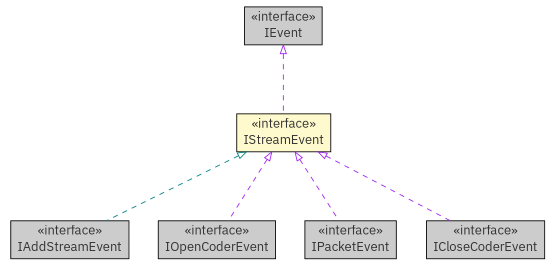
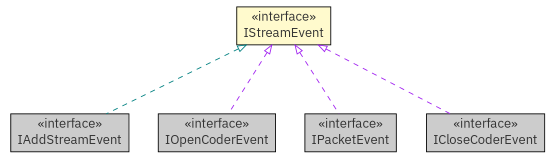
(283, 26) -> none
